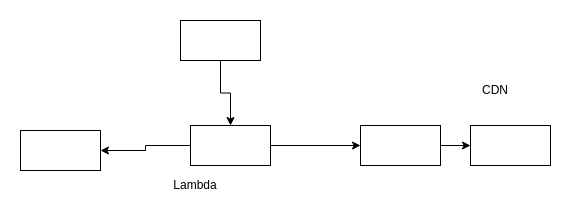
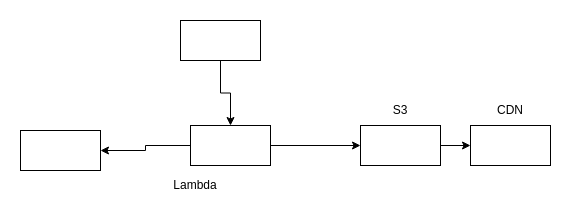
(496, 91) -> (511, 111)
none -> (401, 111)
